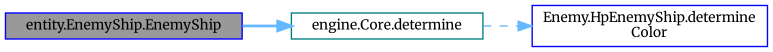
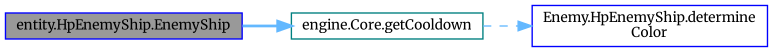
(124, 26) -> (124, 26)
(387, 26) -> (387, 26)
